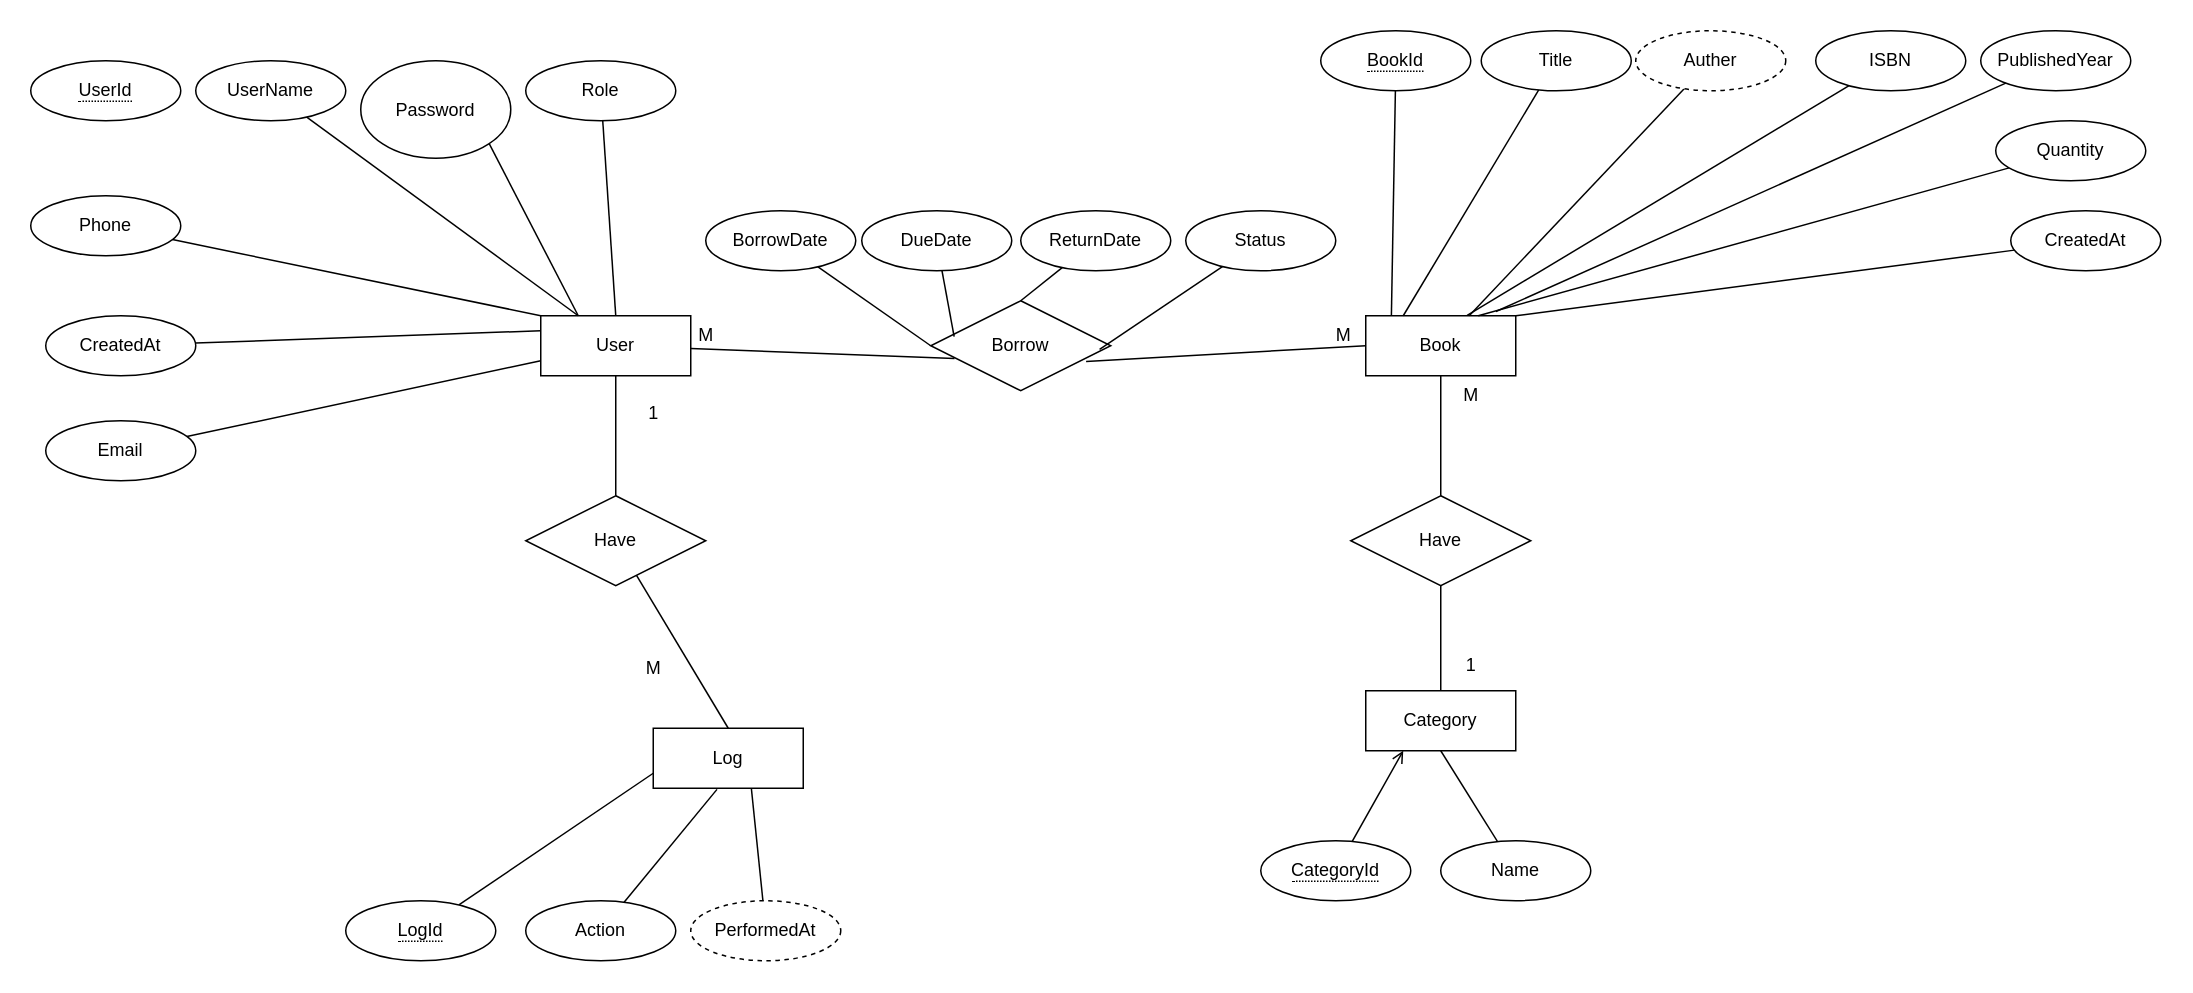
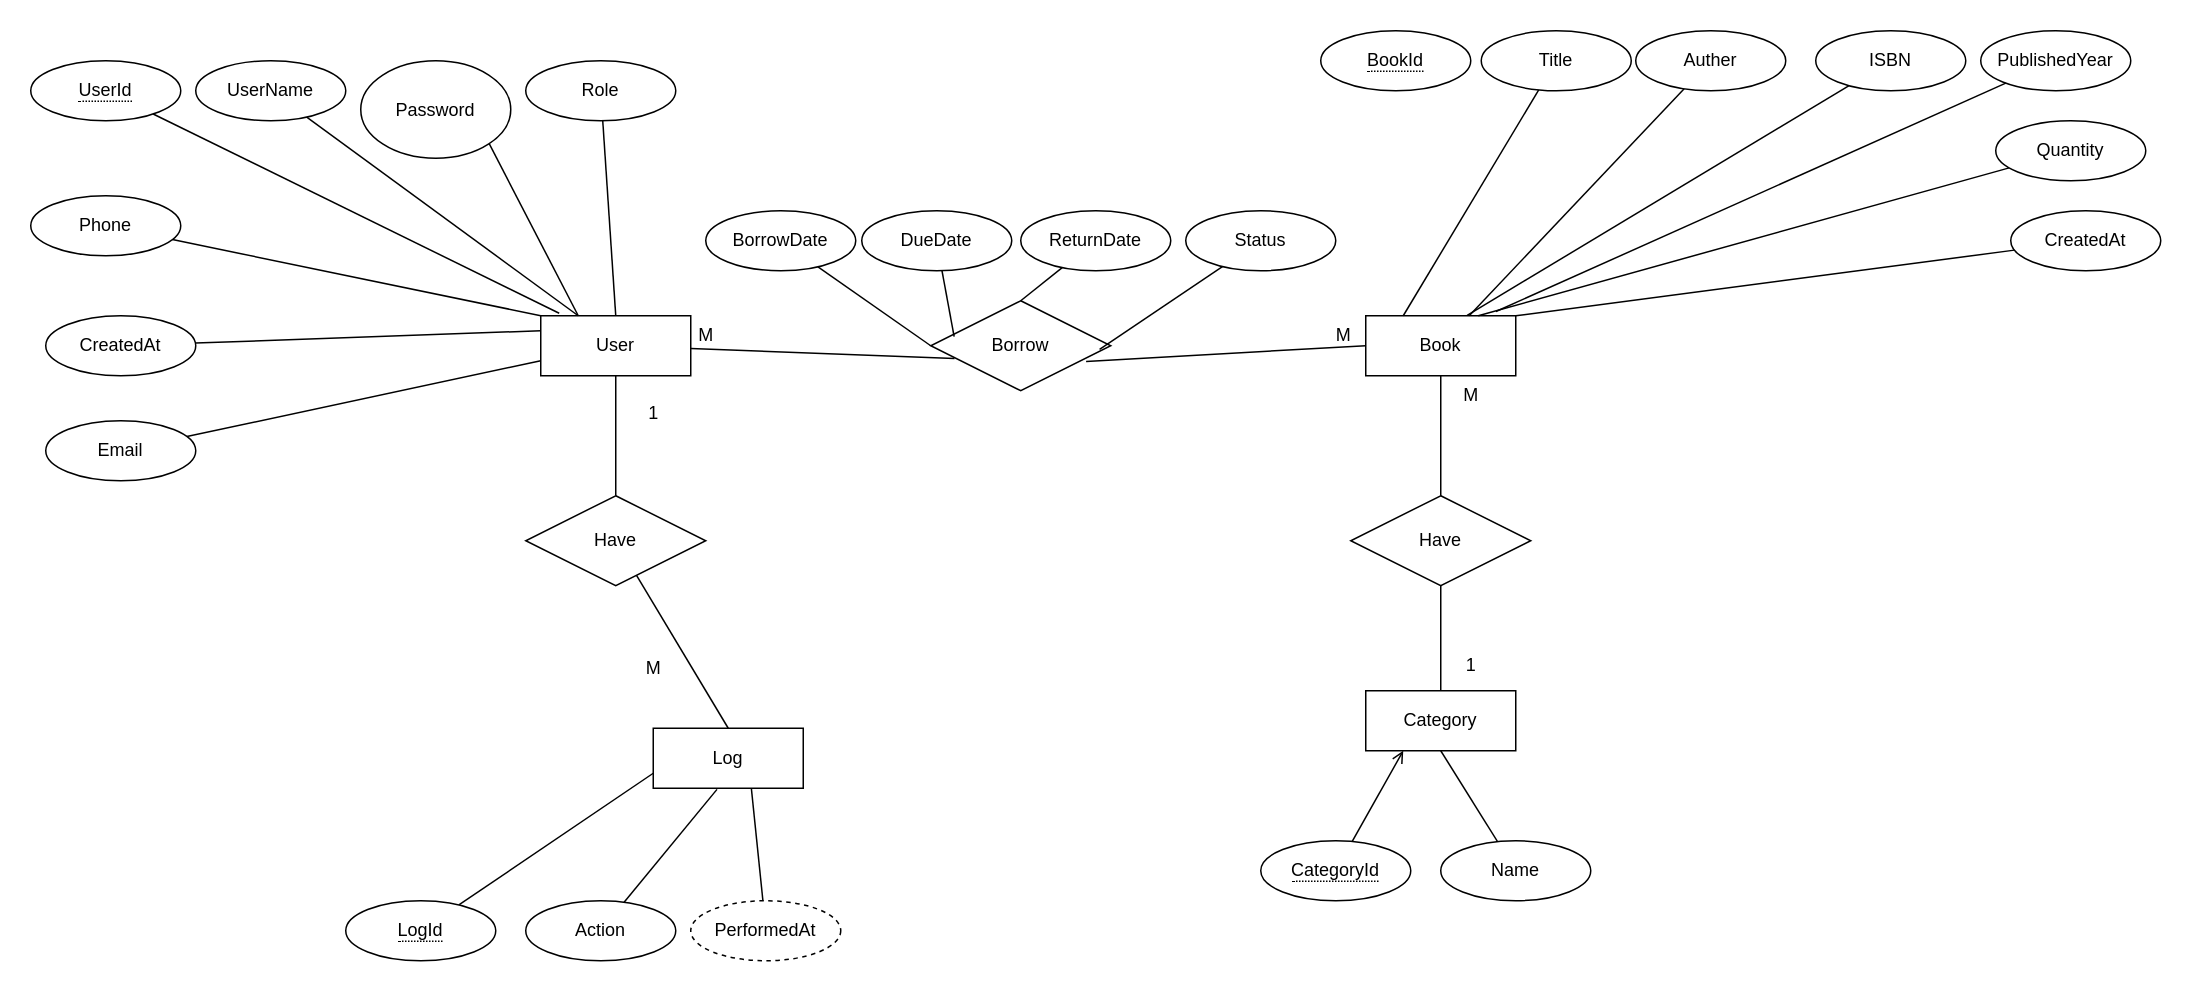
(1711, 61) -> (1711, 61)
(1393, 203) -> none
none -> (356, 214)
